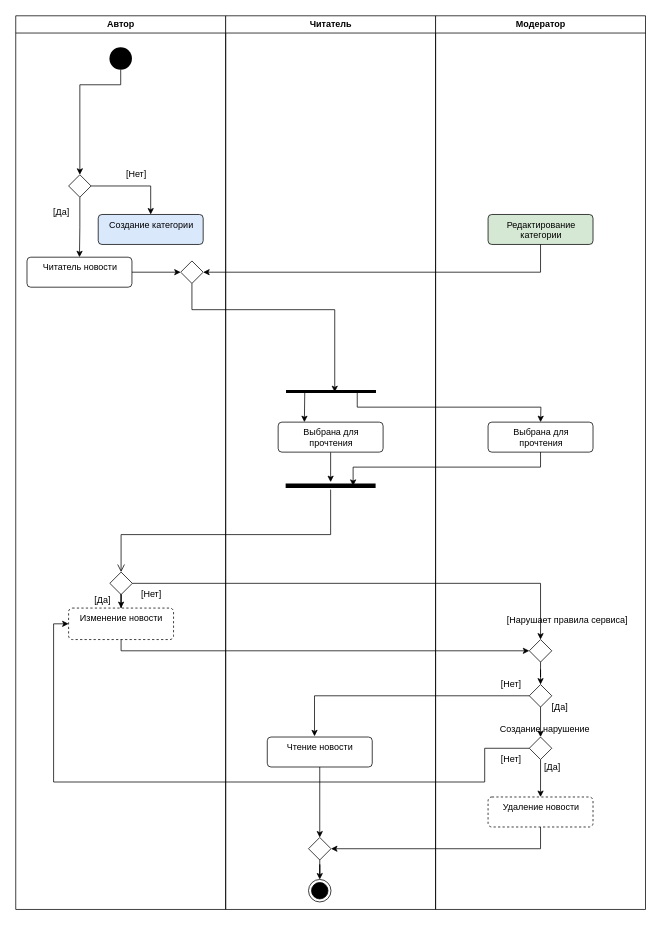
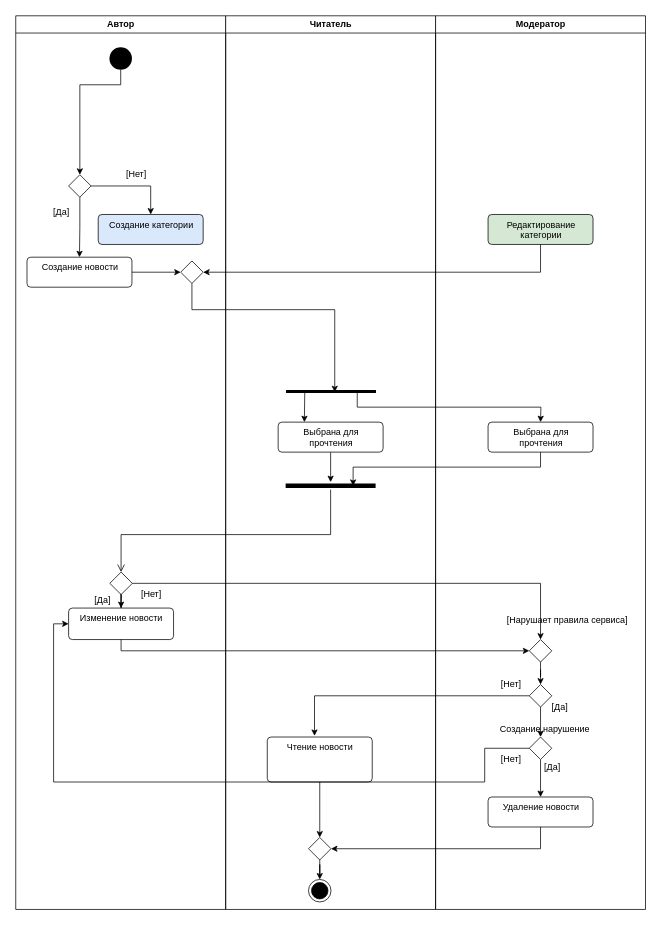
(80, 268) -> (80, 268)
(121, 624) -> (121, 624)
(320, 752) -> (320, 759)
(541, 812) -> (541, 812)
